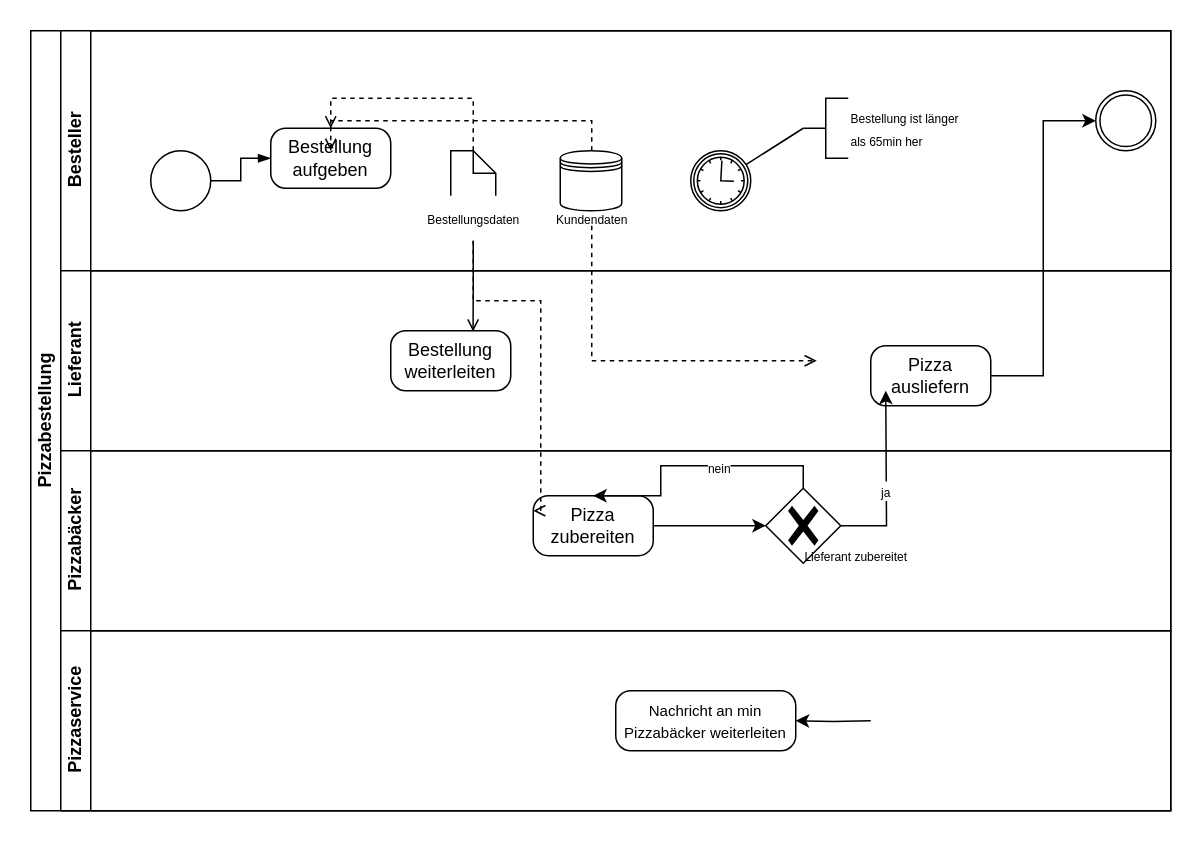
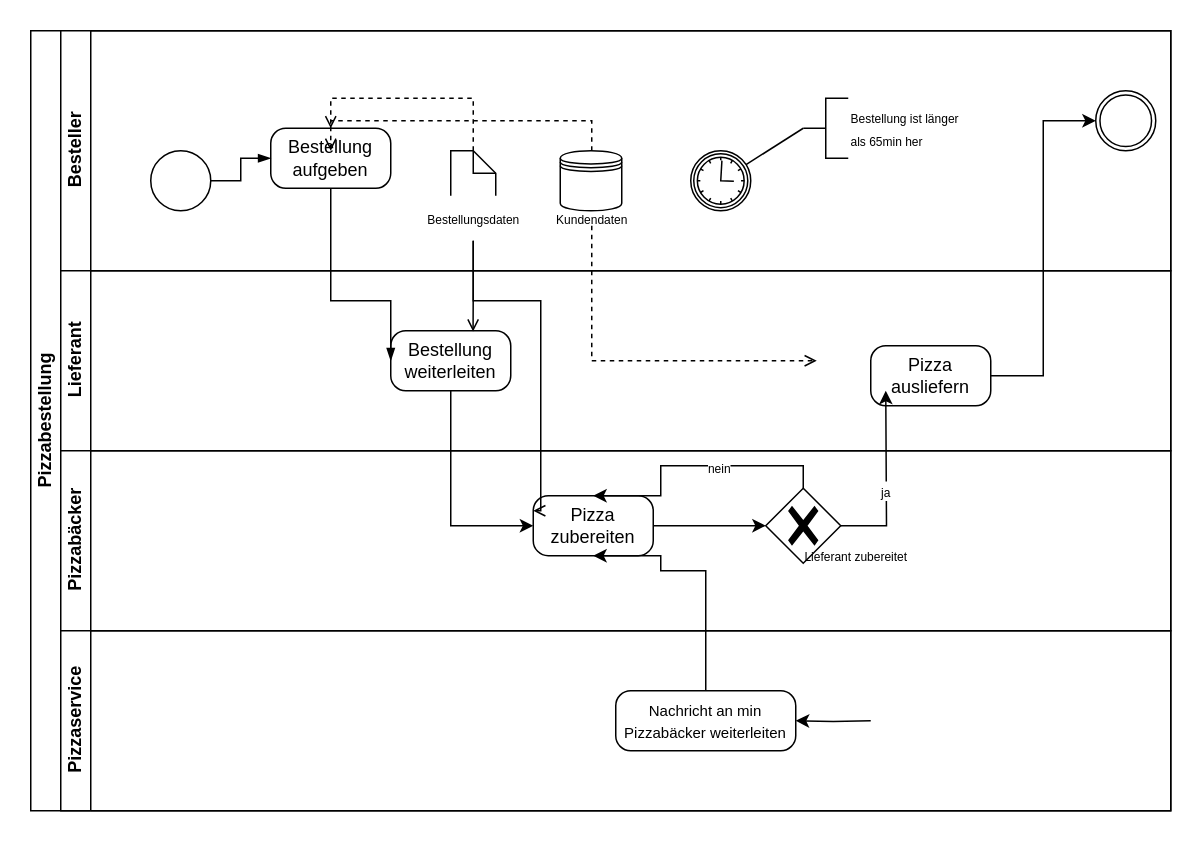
none -> (331, 298)
(541, 342) -> (541, 342)
none -> (451, 494)
none -> (706, 590)
